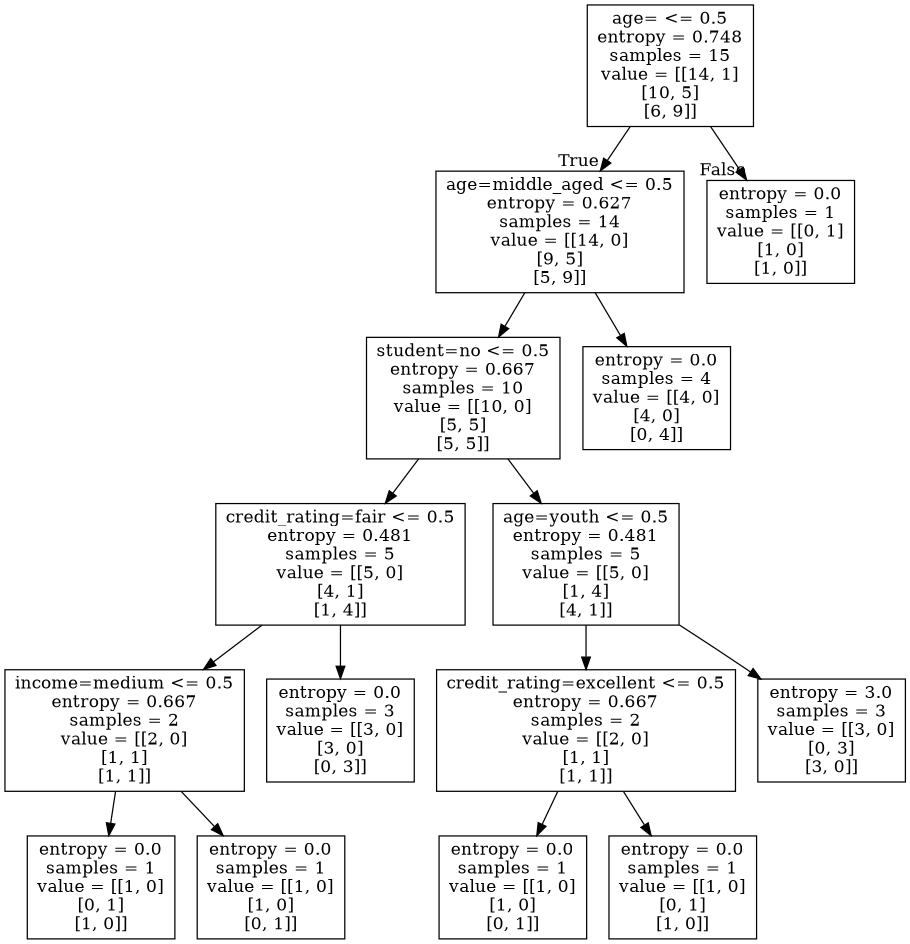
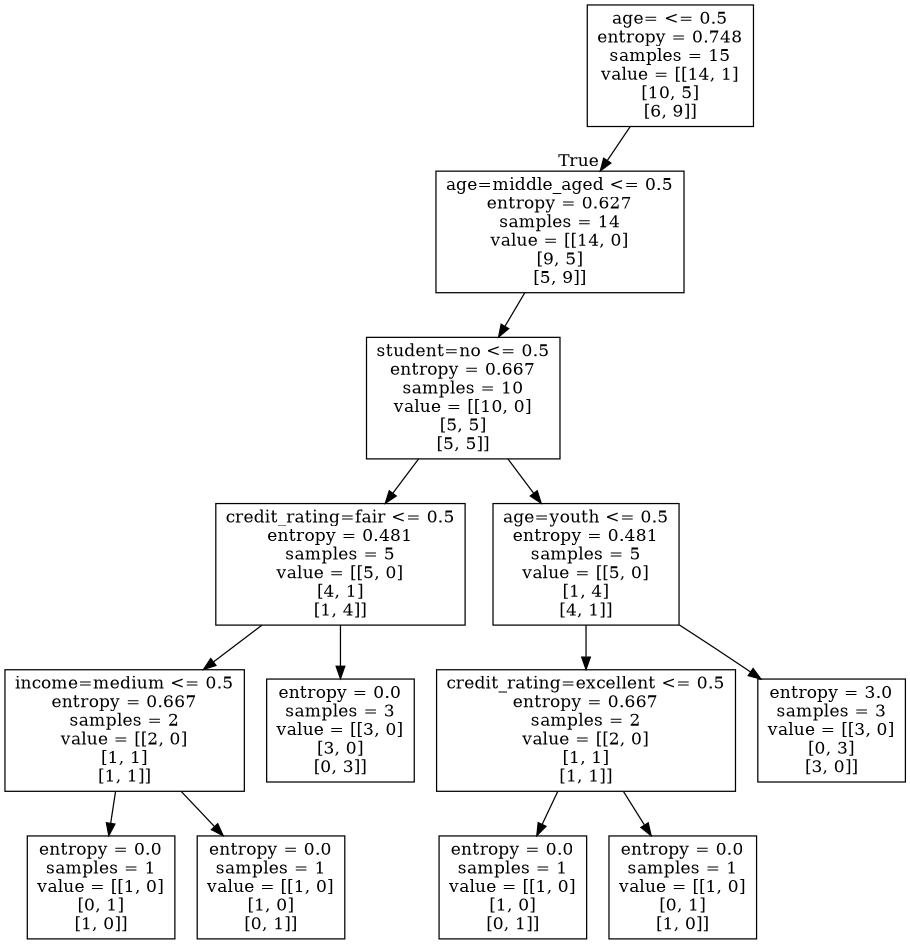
(781, 232) -> none
(657, 398) -> none
